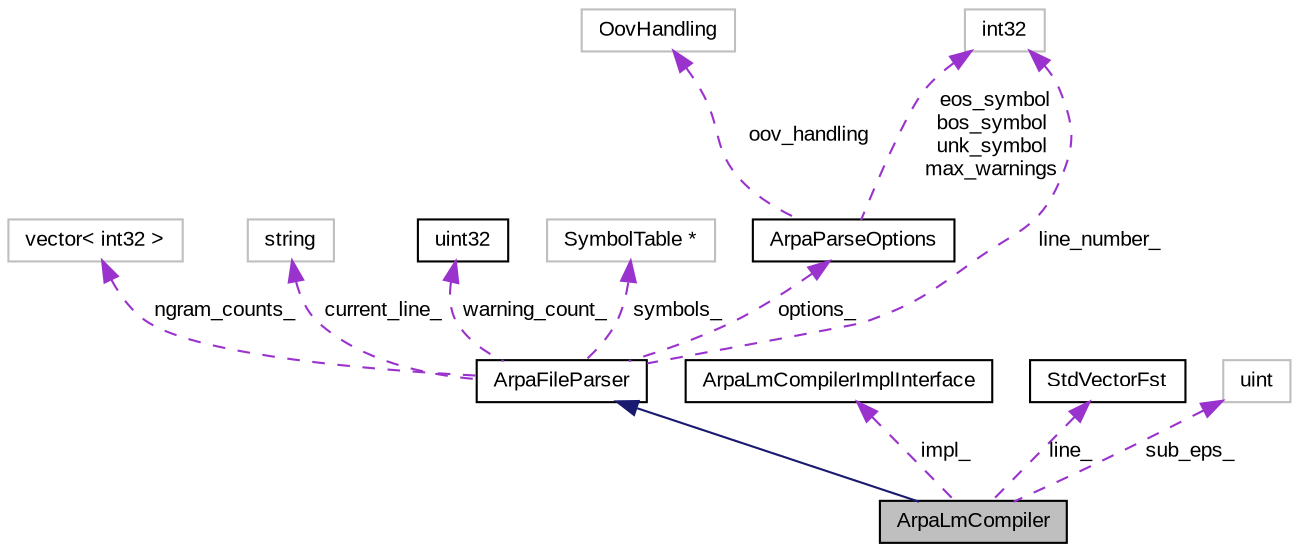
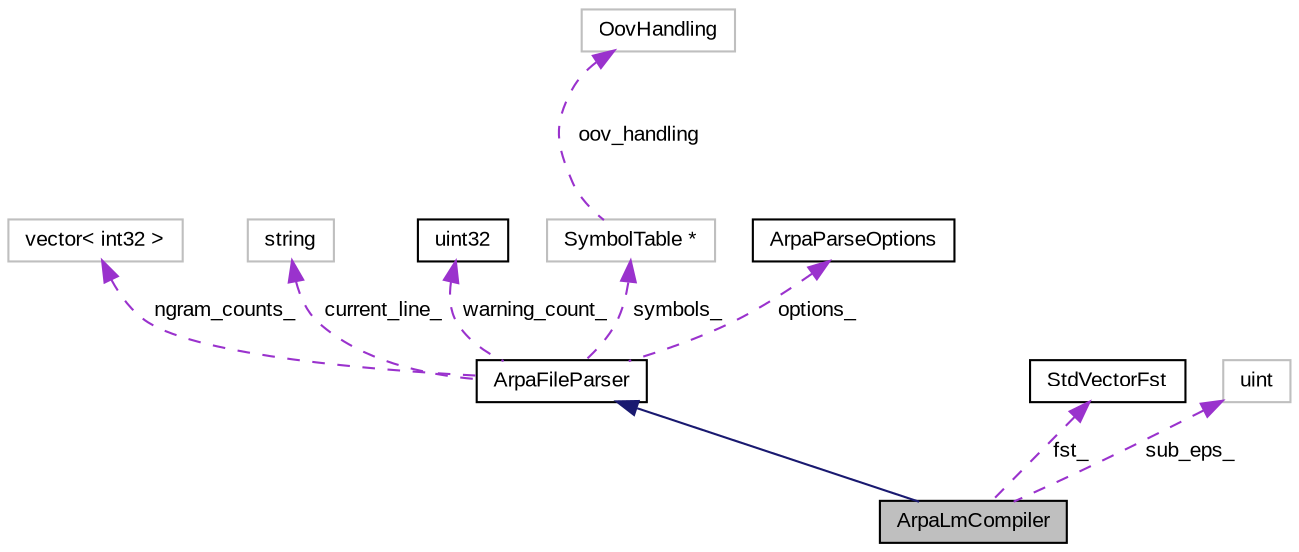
(1005, 30) -> none
(726, 158) -> (560, 142)
(839, 381) -> none
(1068, 451) -> (1068, 451)
